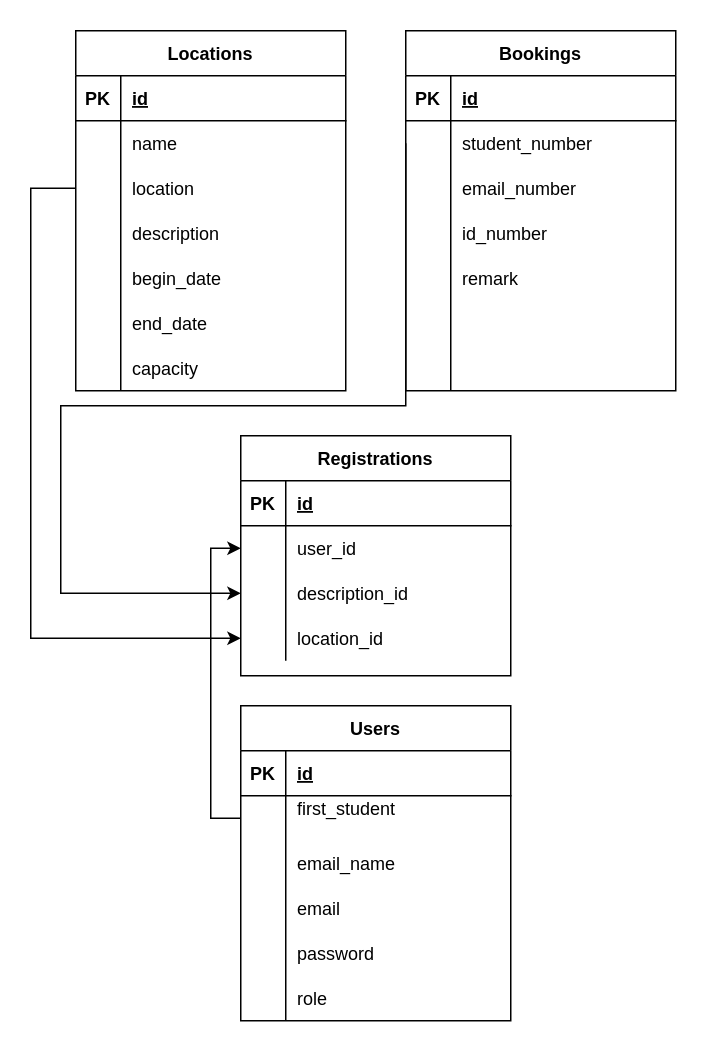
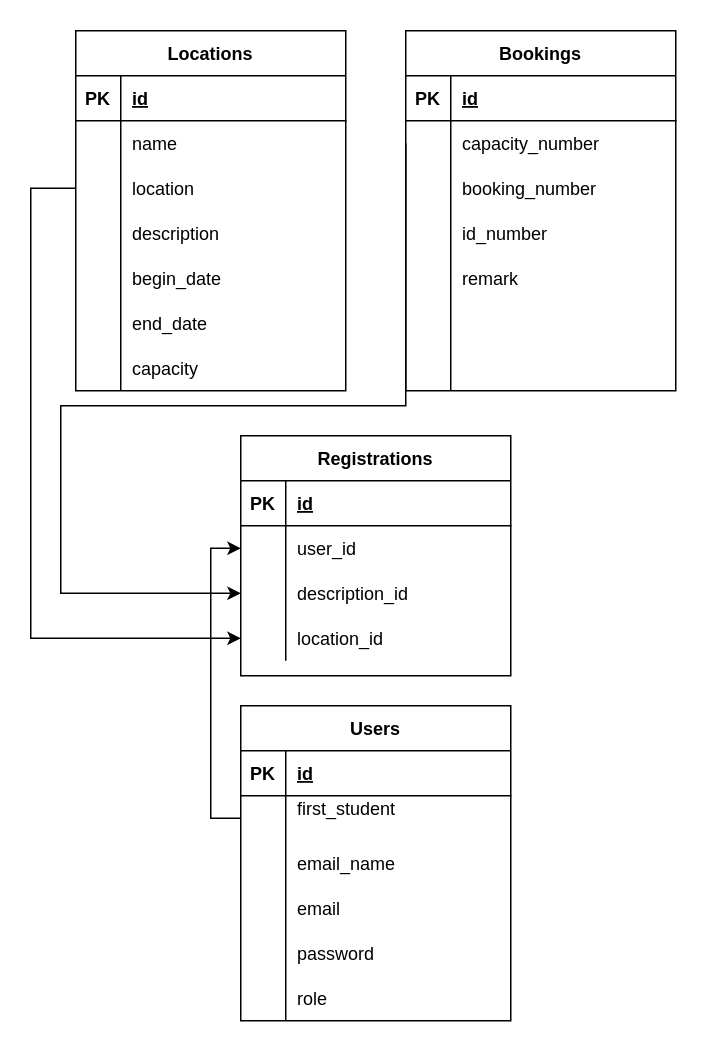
(533, 144) -> (535, 144)
(518, 189) -> (530, 189)
